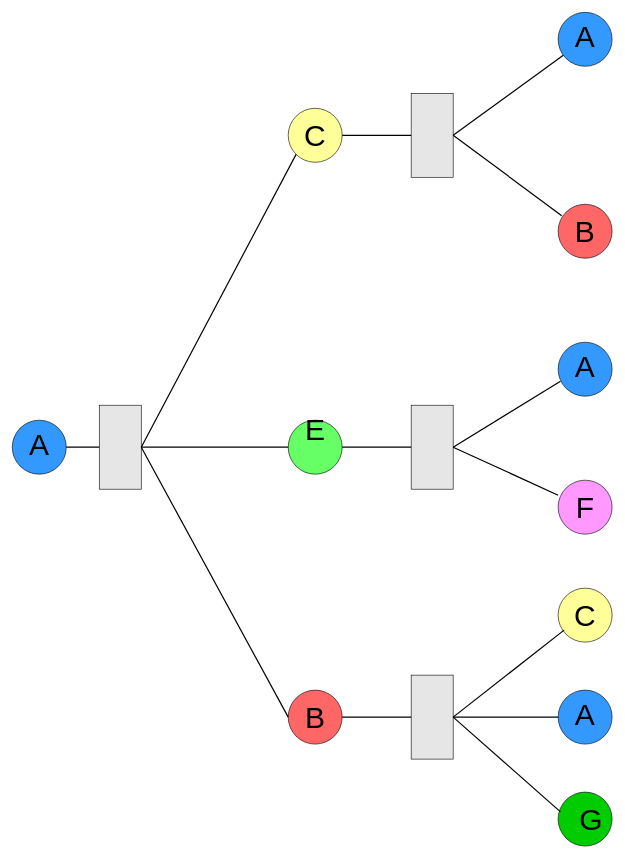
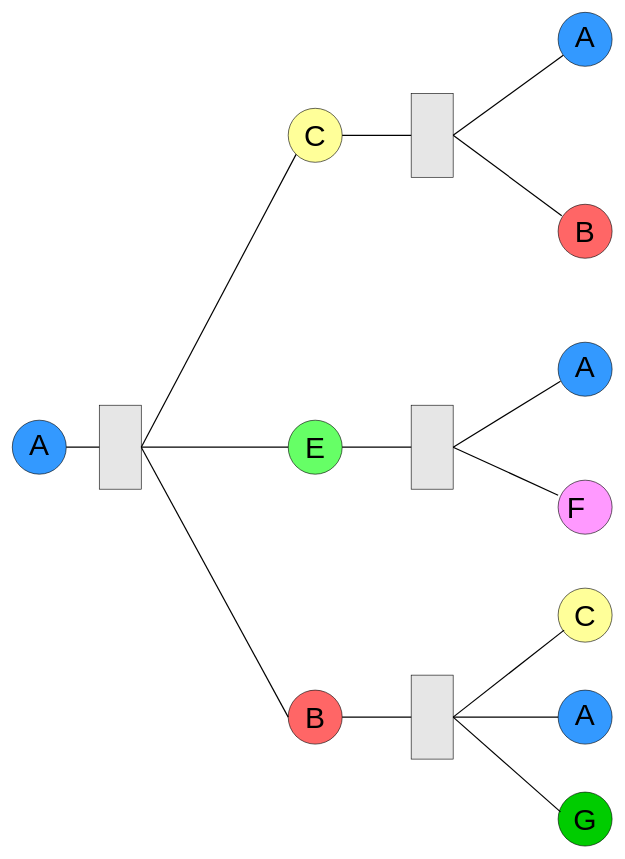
(315, 429) -> (315, 447)
(585, 507) -> (576, 507)
(591, 819) -> (585, 819)
